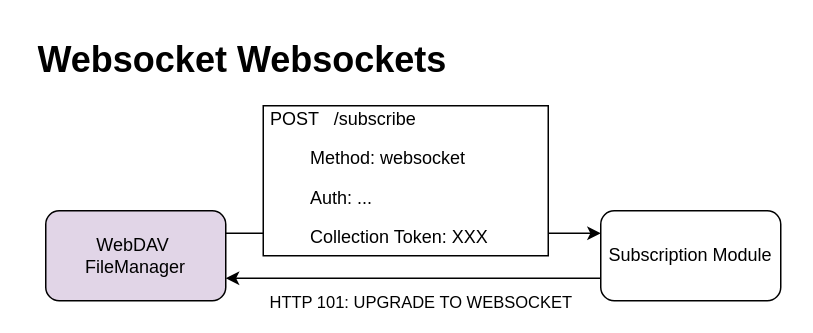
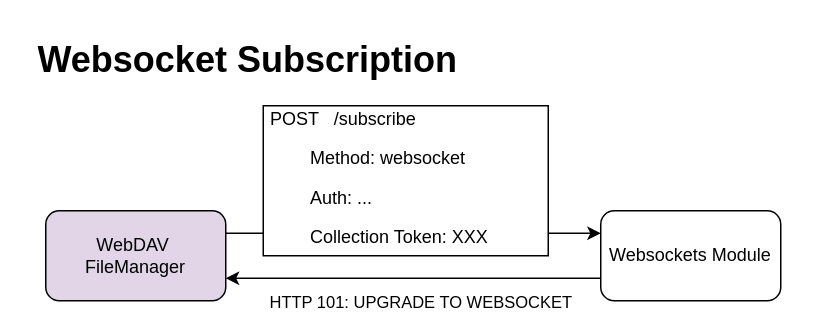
(137, 27) -> (142, 27)
(691, 256) -> (691, 256)
